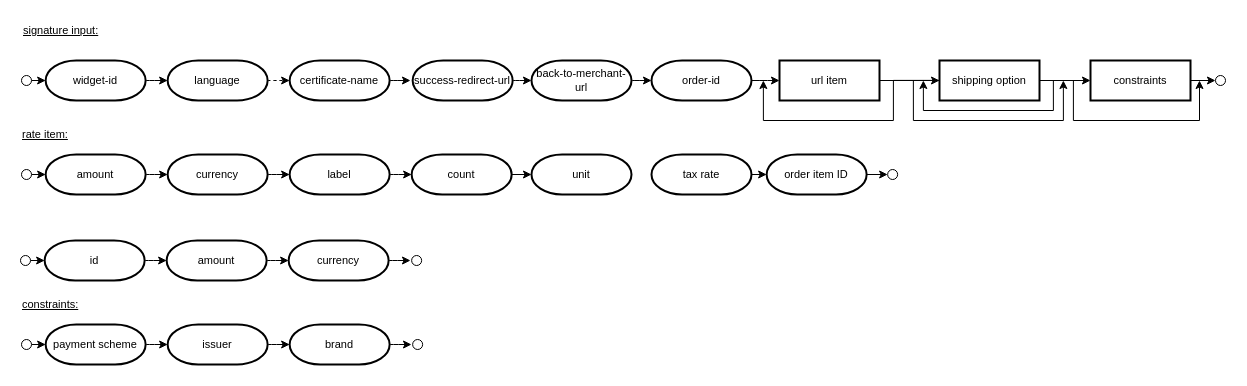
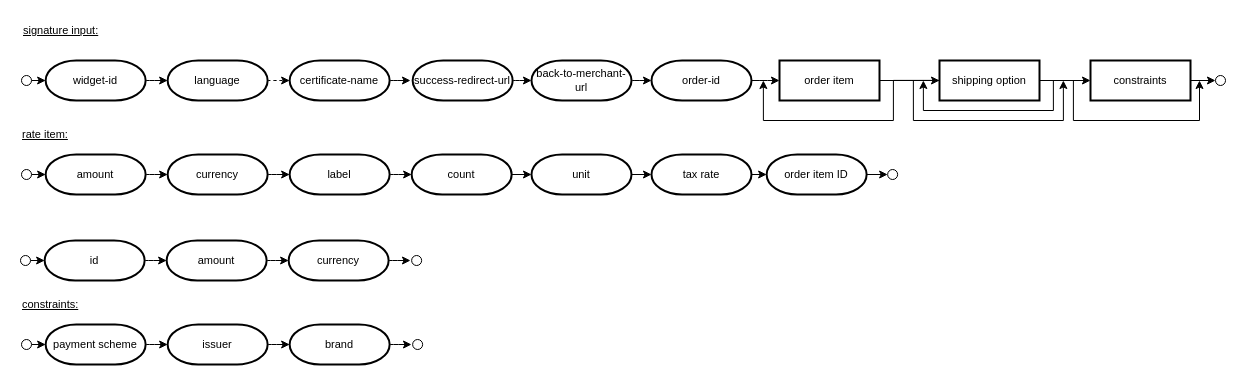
(830, 81) -> (830, 81)
none -> (638, 175)
